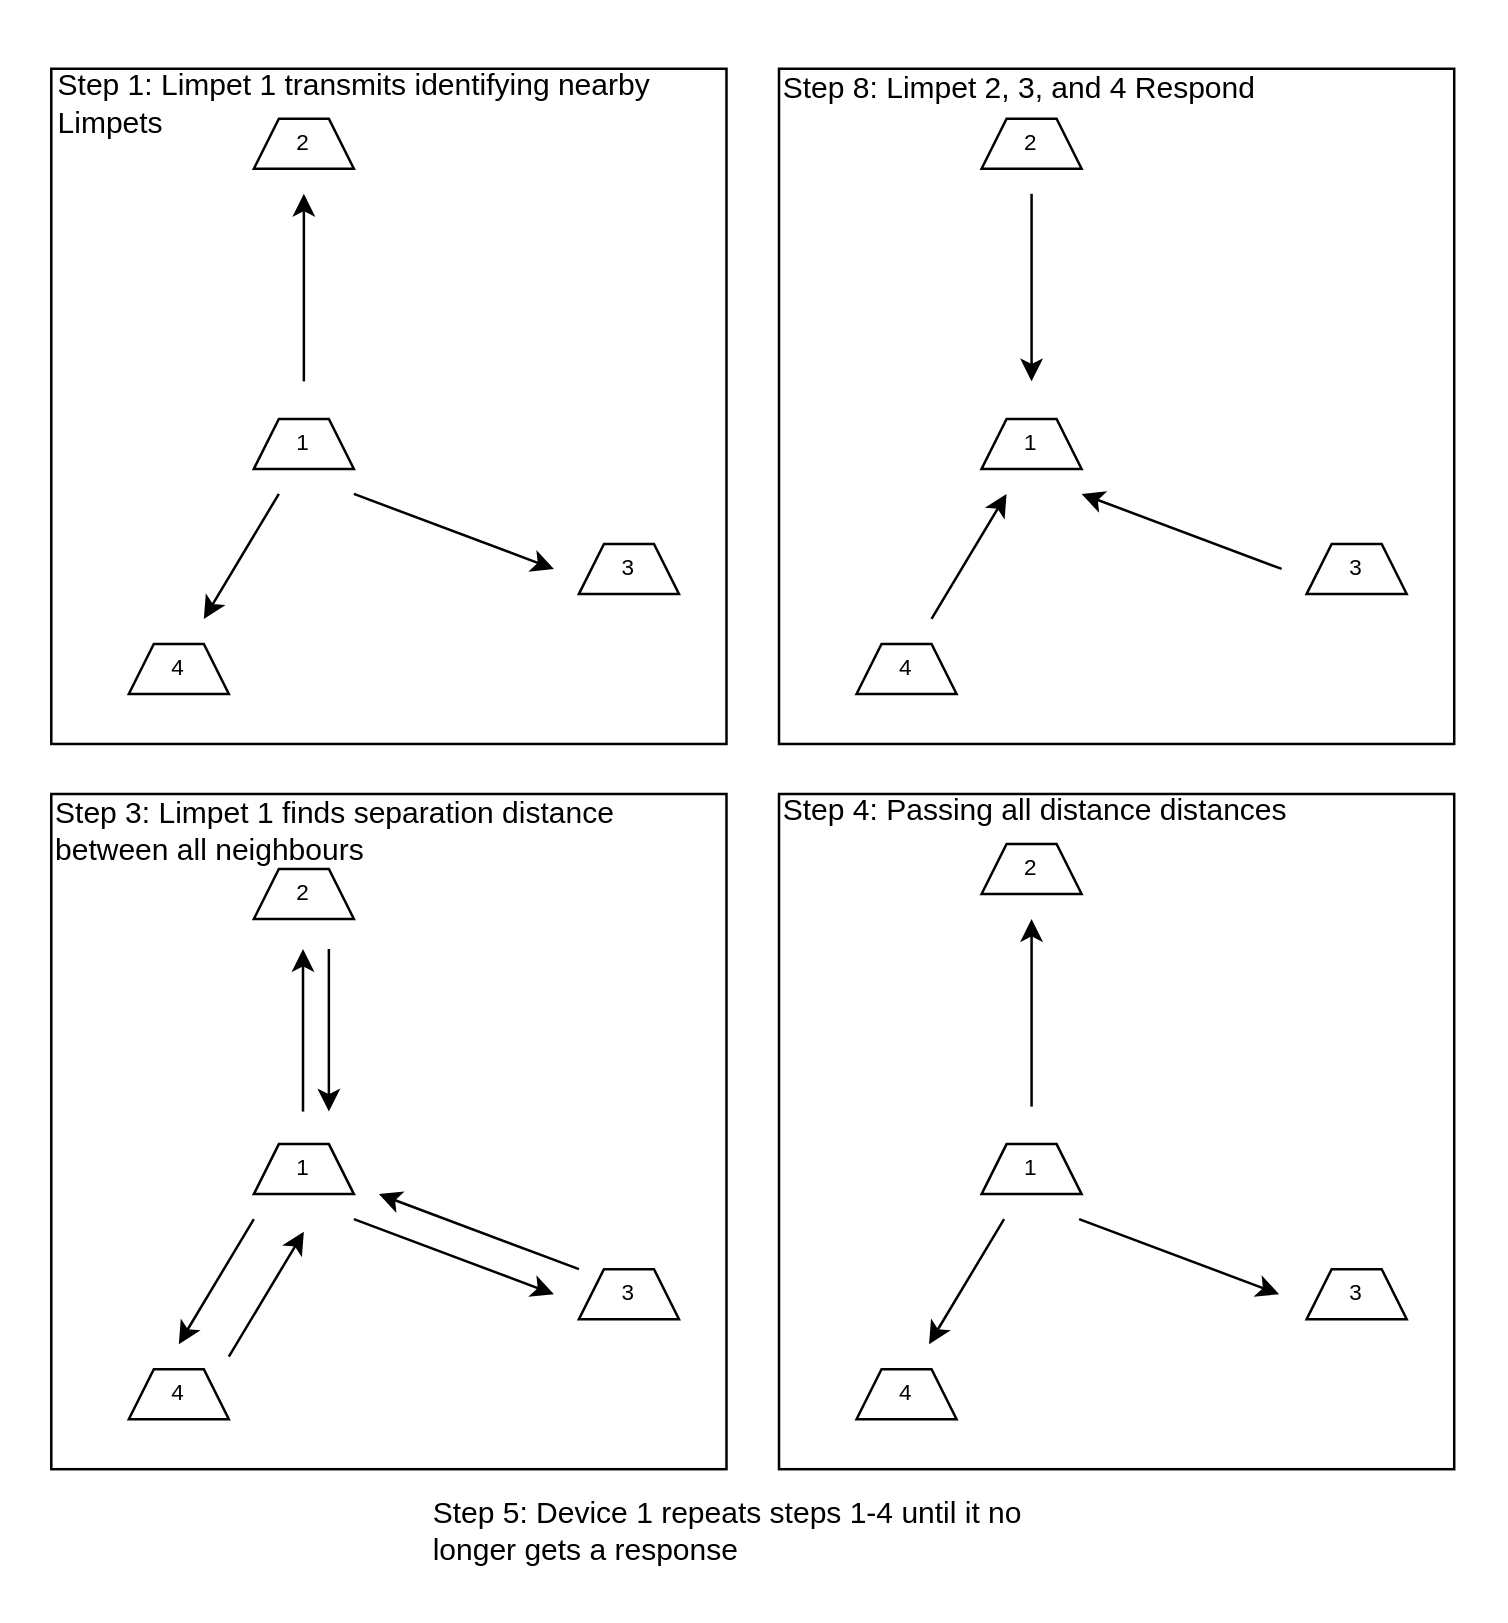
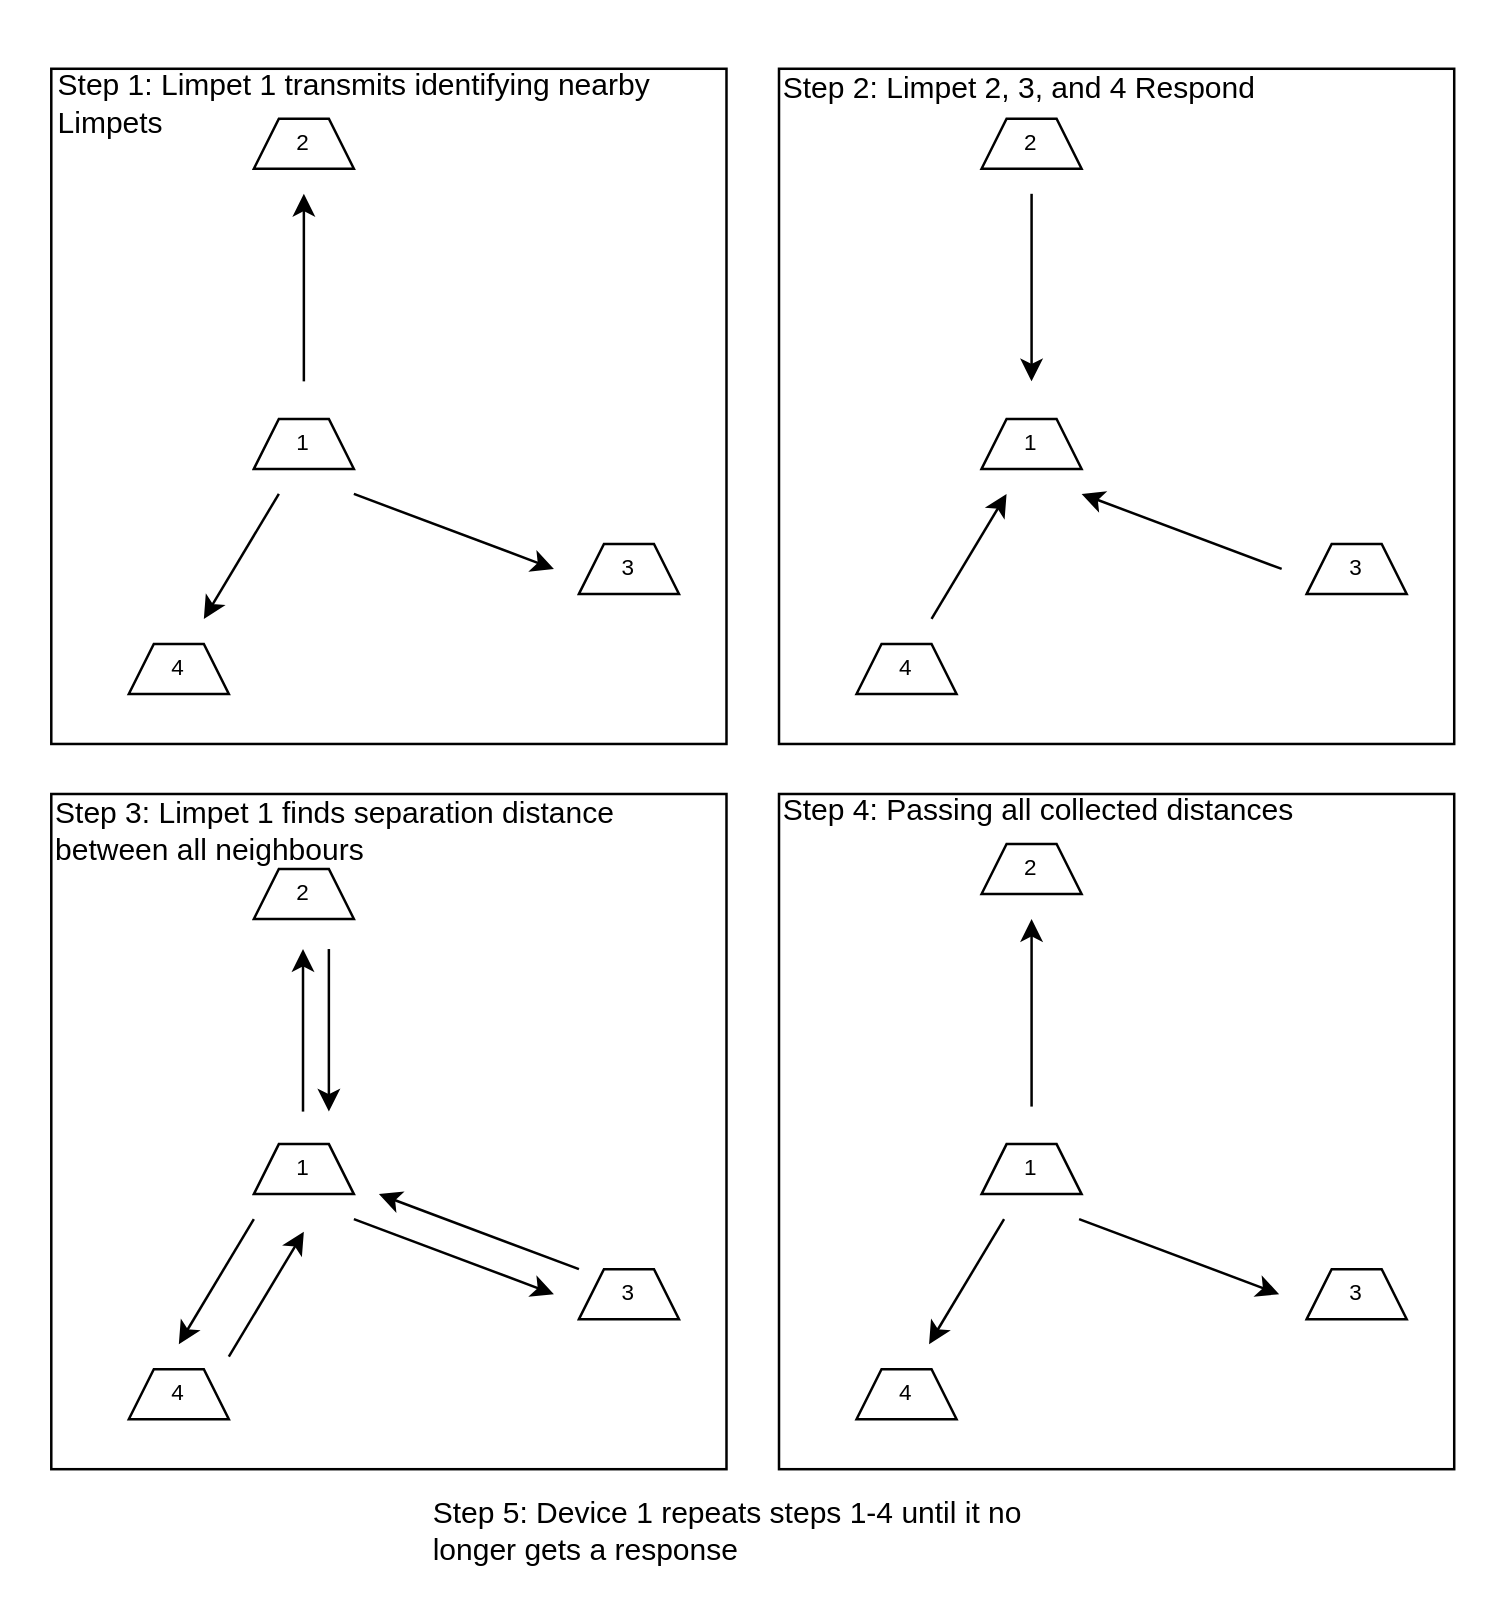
(1026, 89) -> (1026, 89)
(1060, 811) -> (1065, 811)
